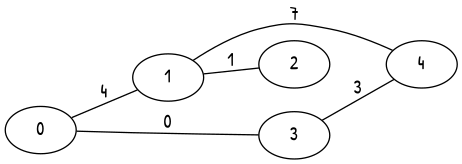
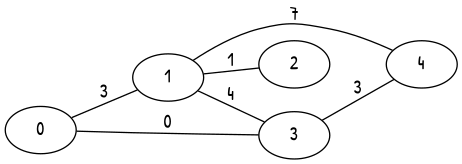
(104, 93) -> (104, 93)
none -> (231, 106)
